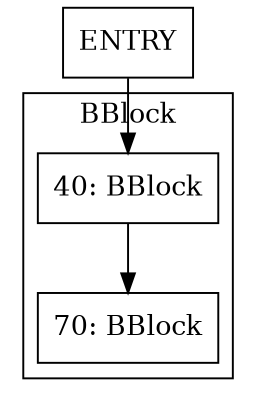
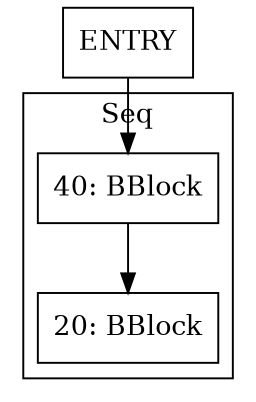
(128, 115) -> (128, 115)
(128, 328) -> (128, 328)
